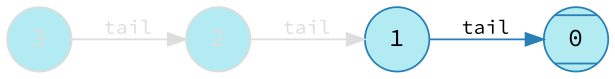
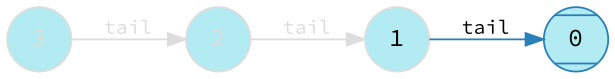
(397, 39) -> (397, 39)
